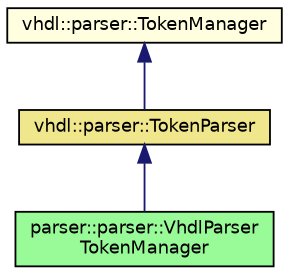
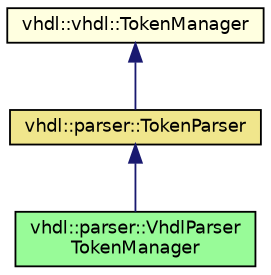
(145, 25) -> (135, 25)
(145, 239) -> (135, 239)
